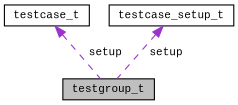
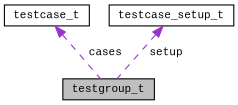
(103, 52) -> (103, 52)
